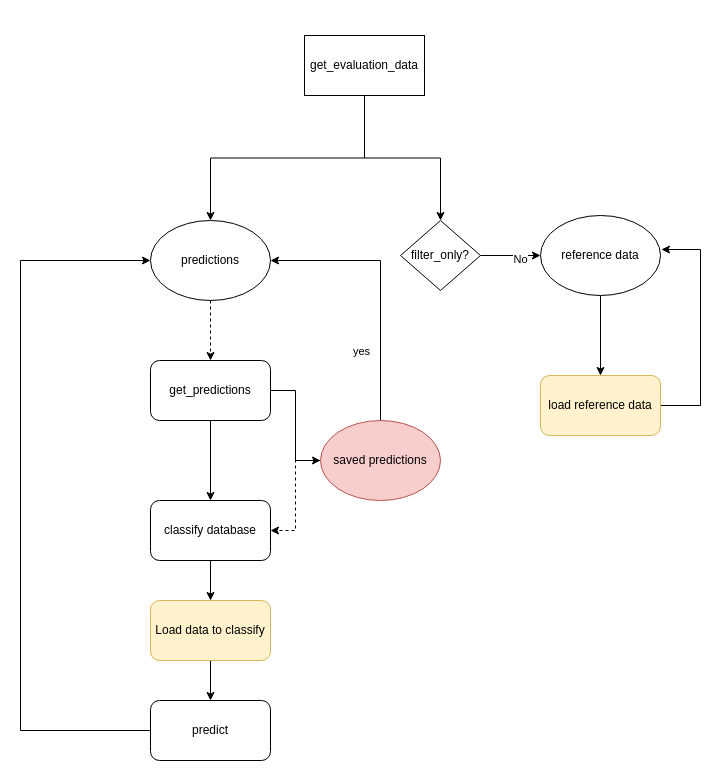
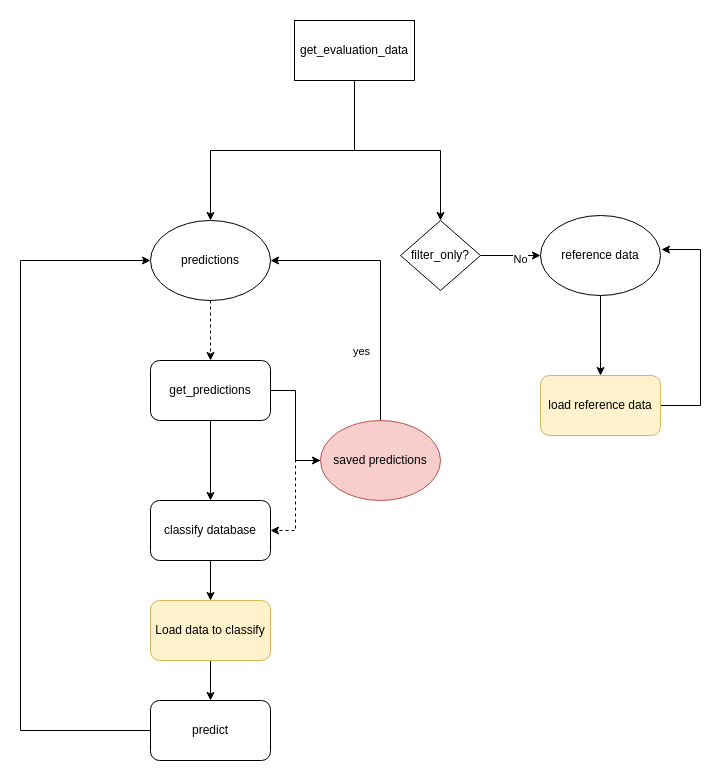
(365, 66) -> (355, 51)
